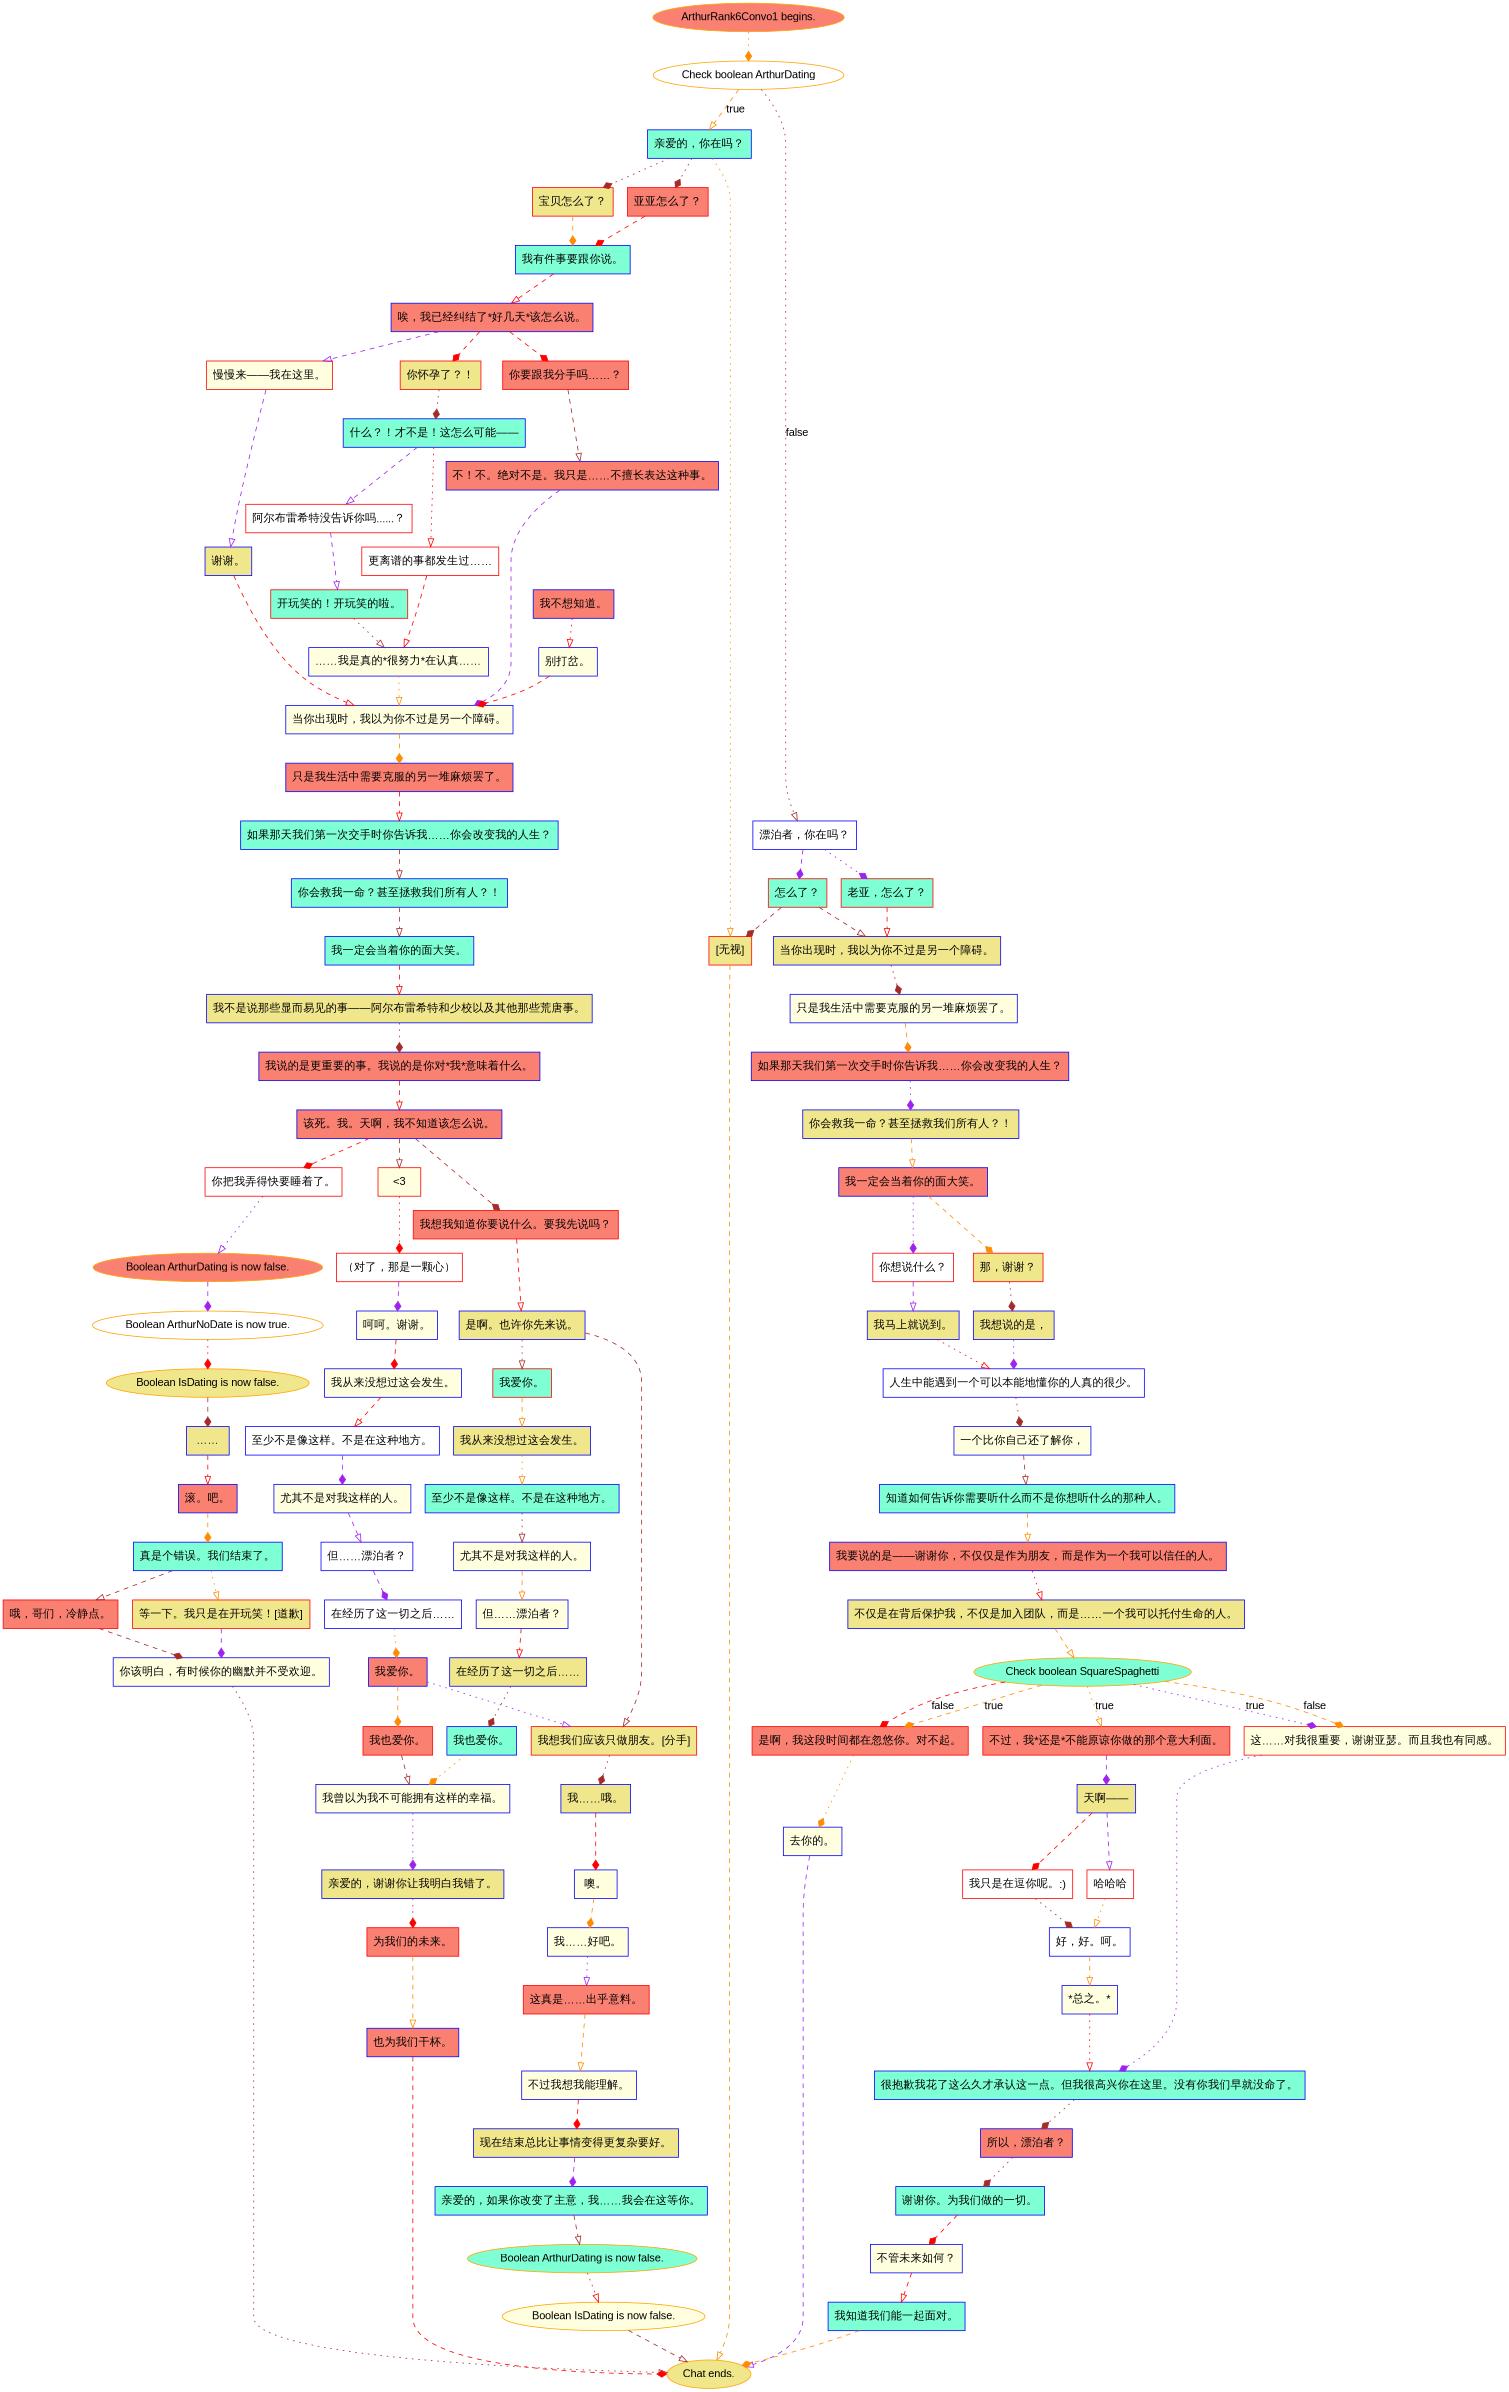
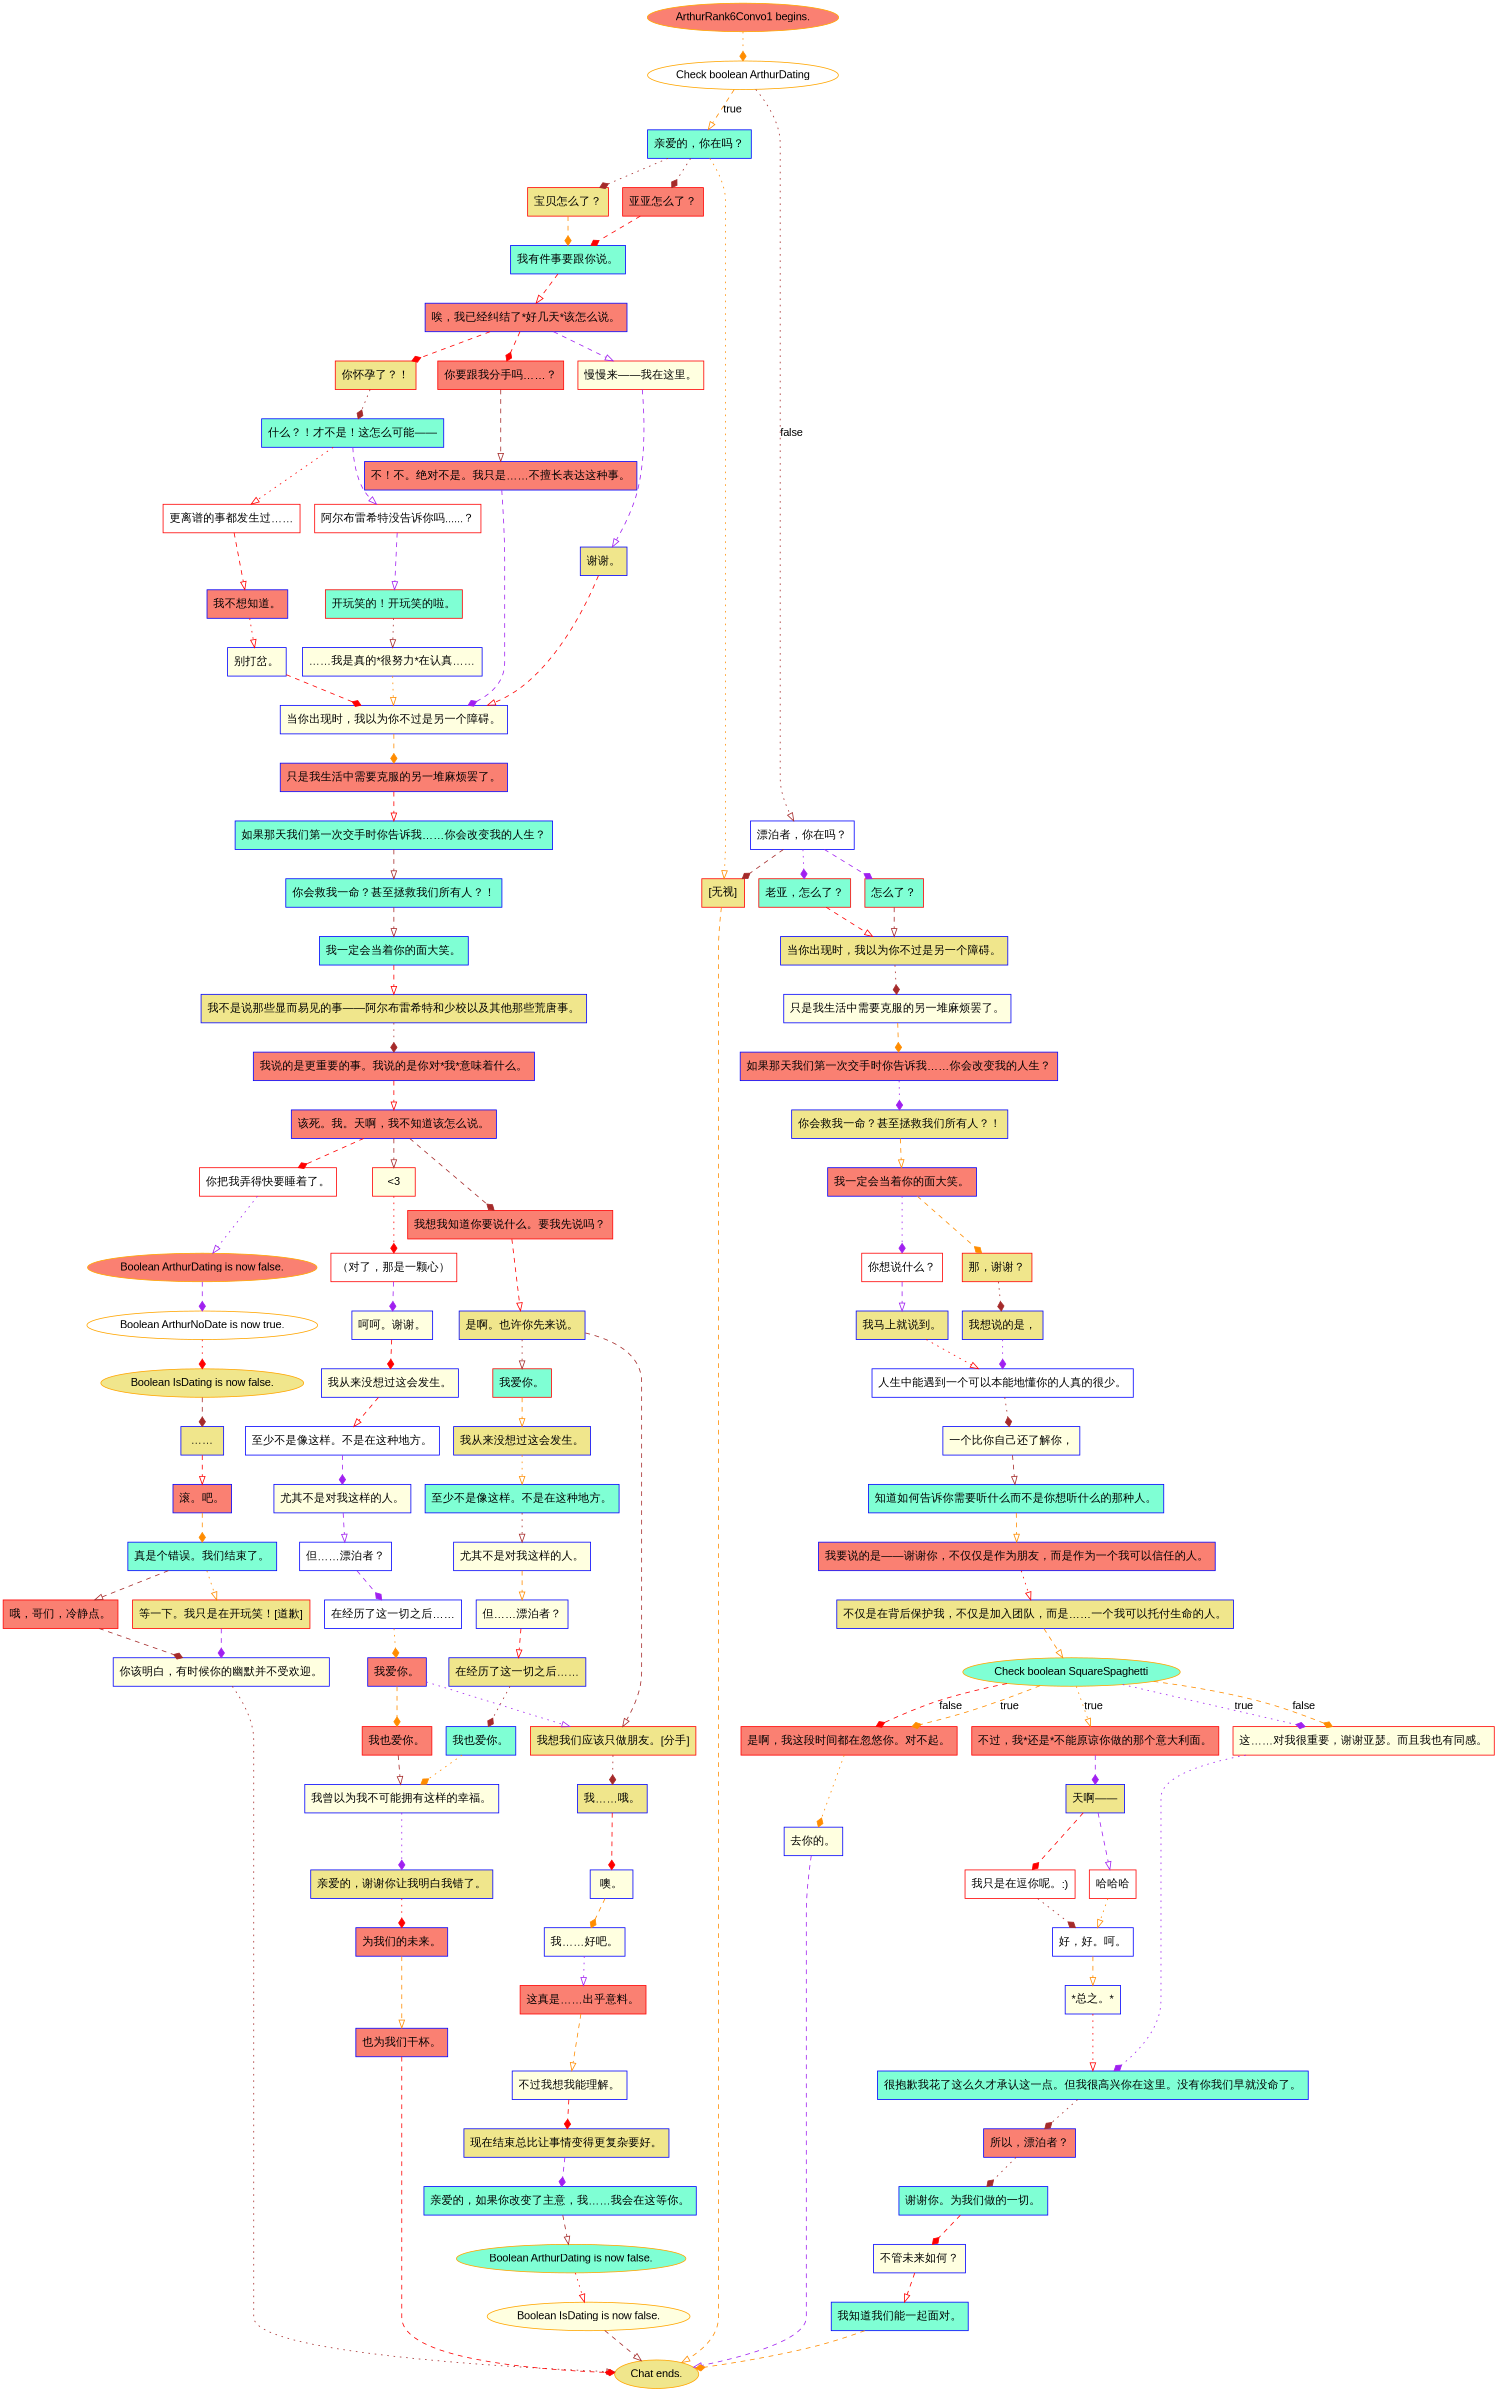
(418, 608) -> (239, 557)
(768, 919) -> (767, 861)
(413, 1942) -> (402, 1942)
